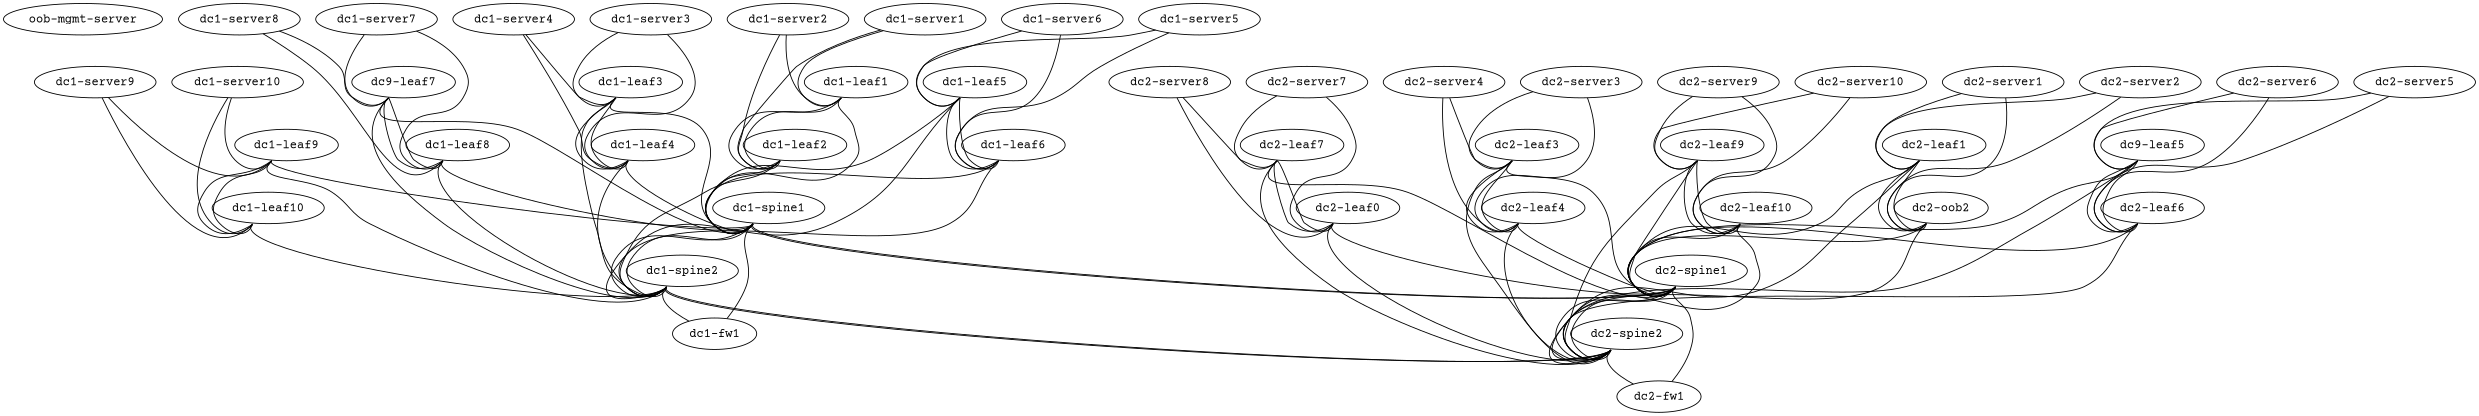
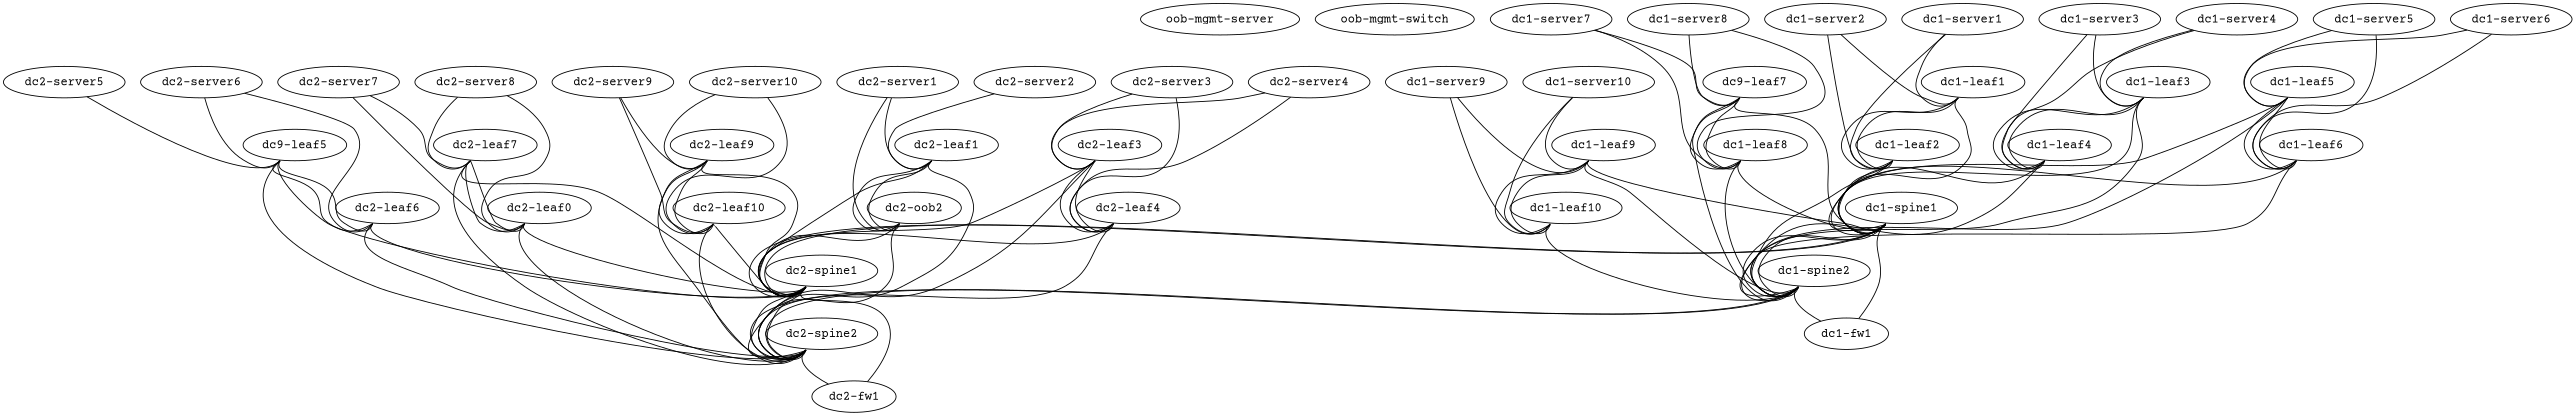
none -> (1395, 19)
(2219, 166) -> none
(1969, 169) -> none
